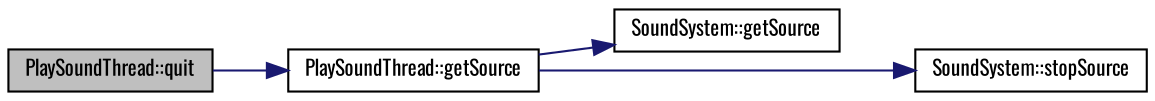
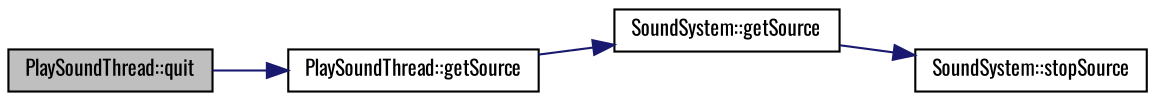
(716, 70) -> (867, 49)
